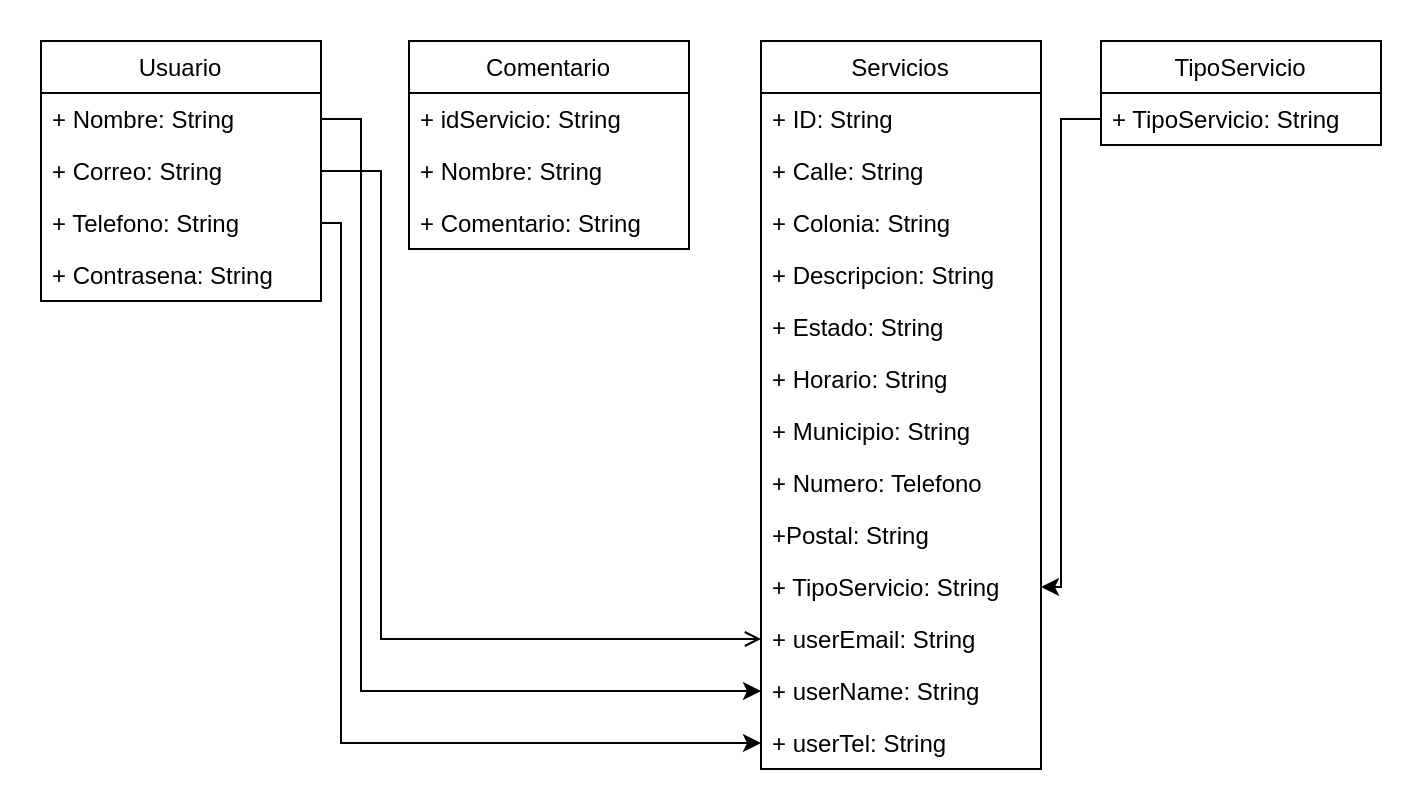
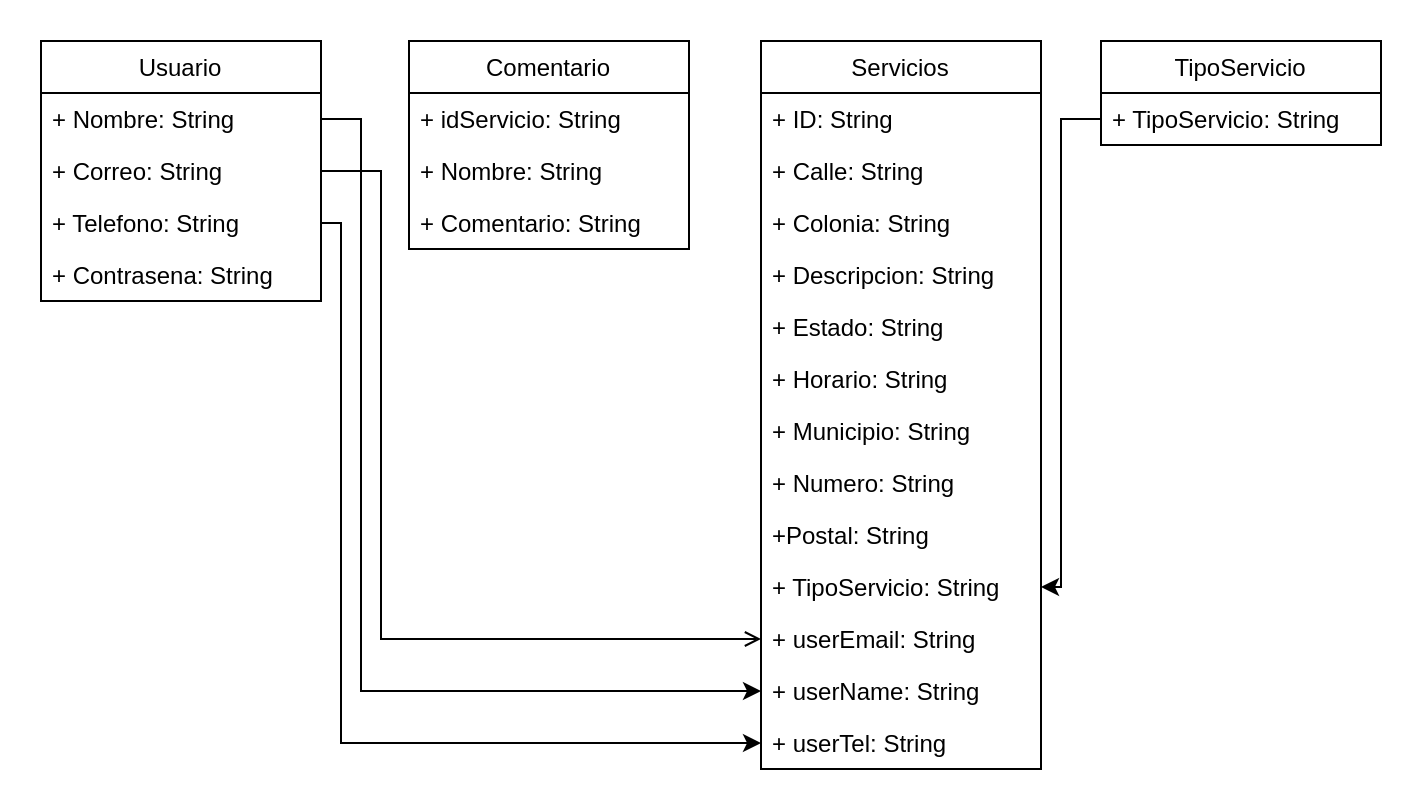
(880, 484) -> (867, 484)
